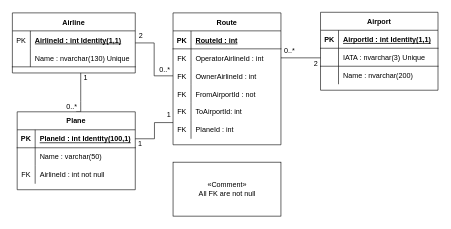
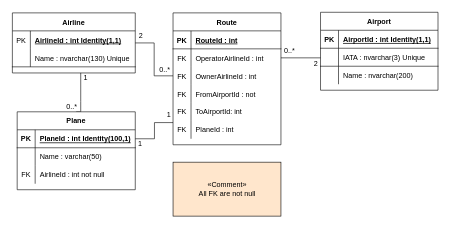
(227, 189) -> (227, 189)
